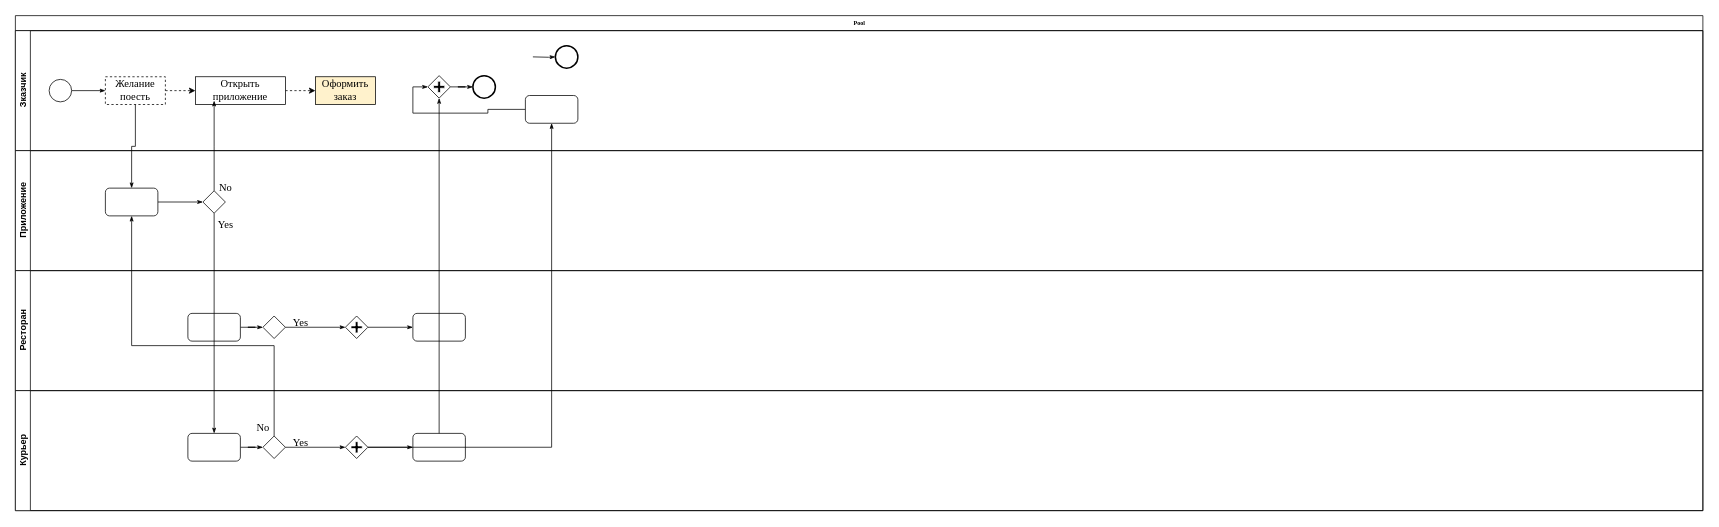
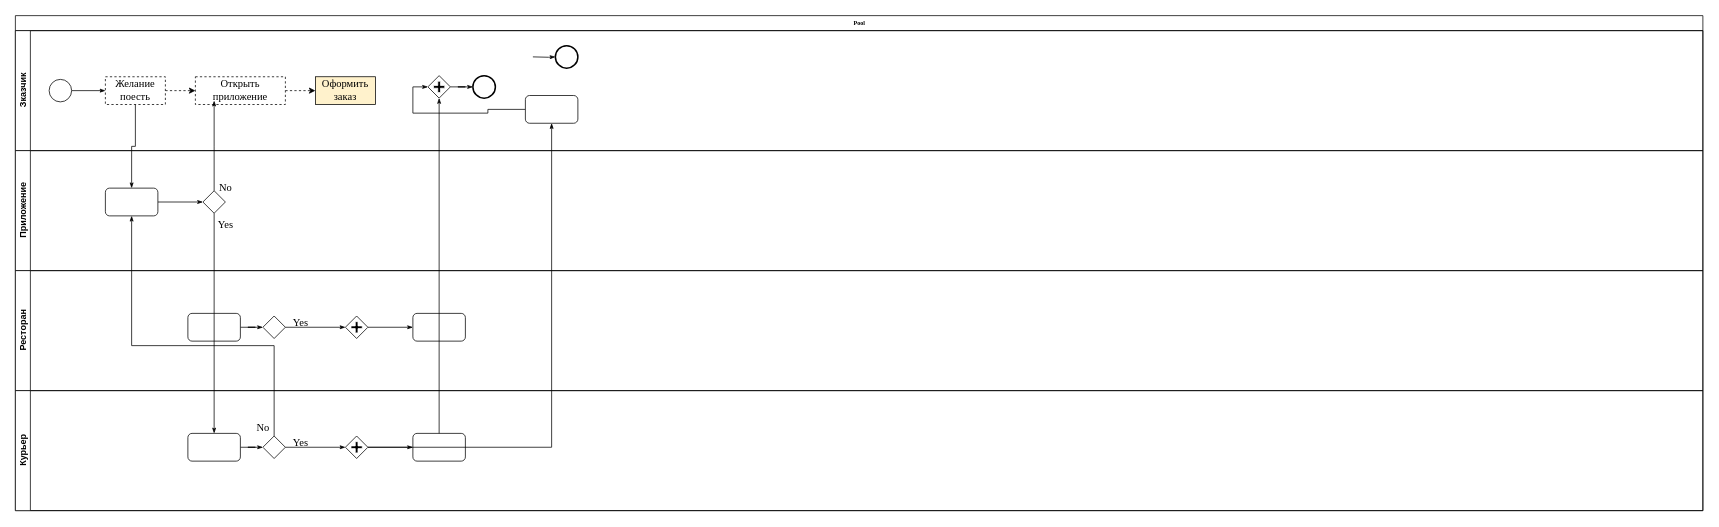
(240, 90) -> (240, 90)
